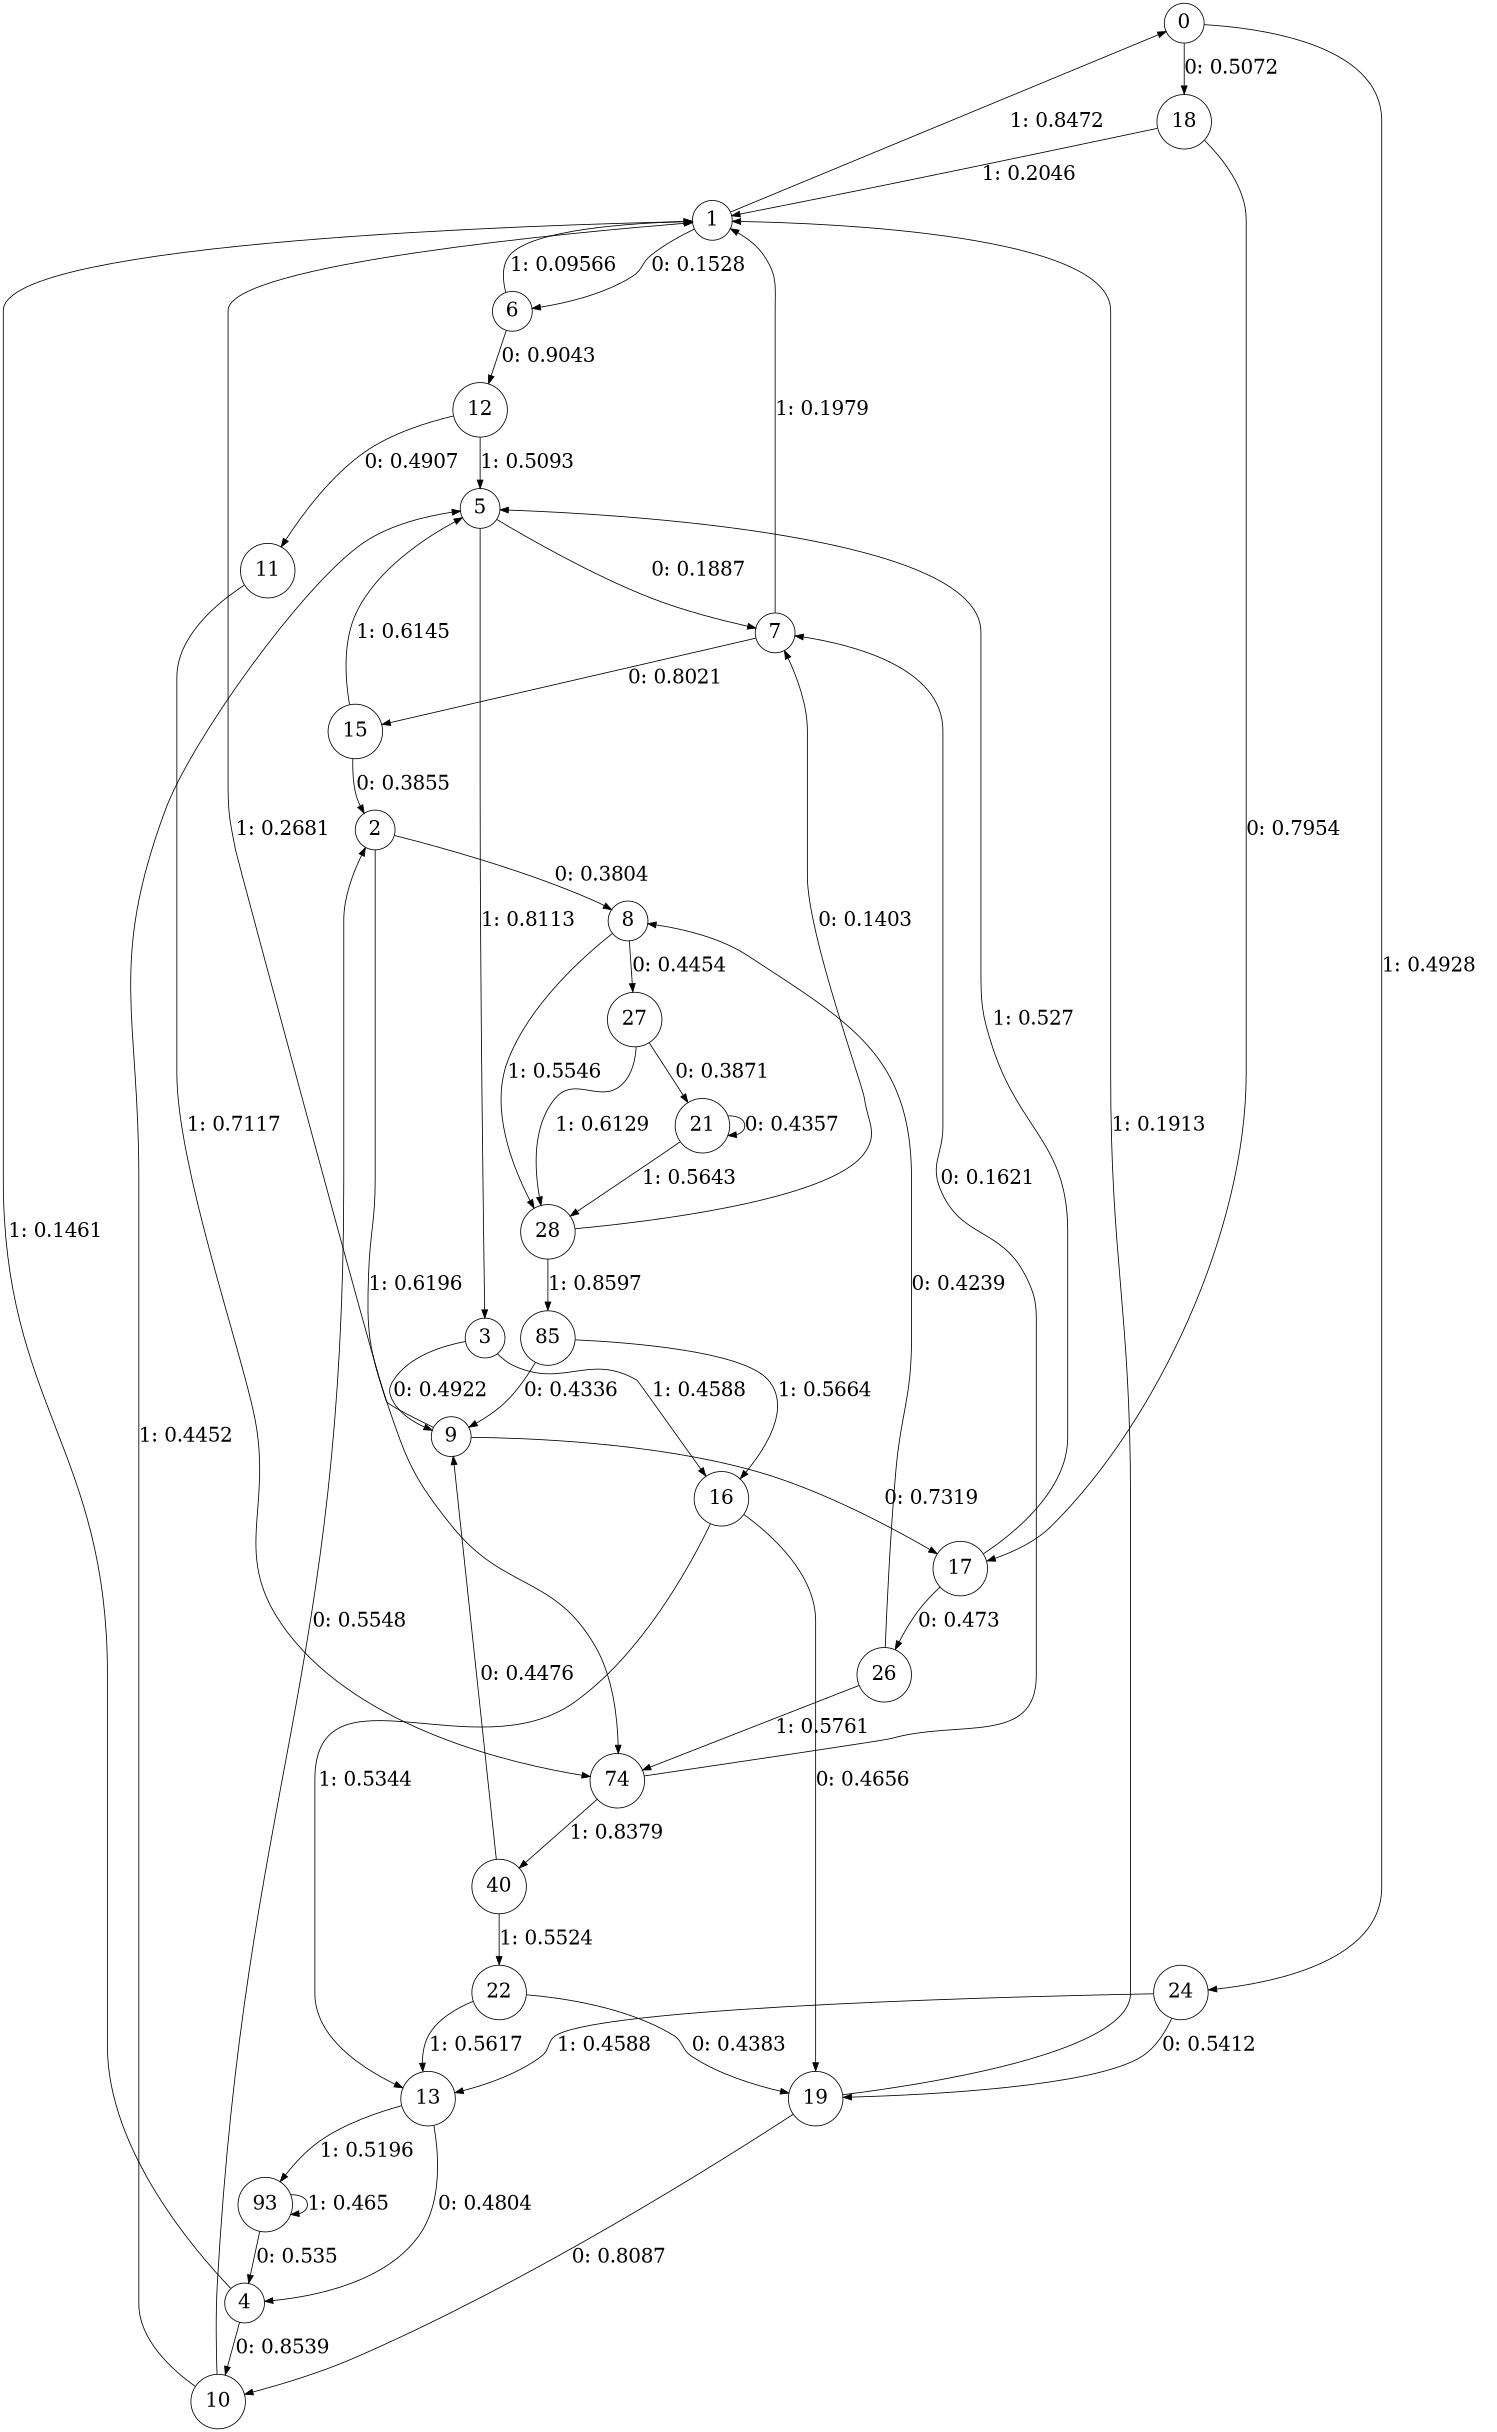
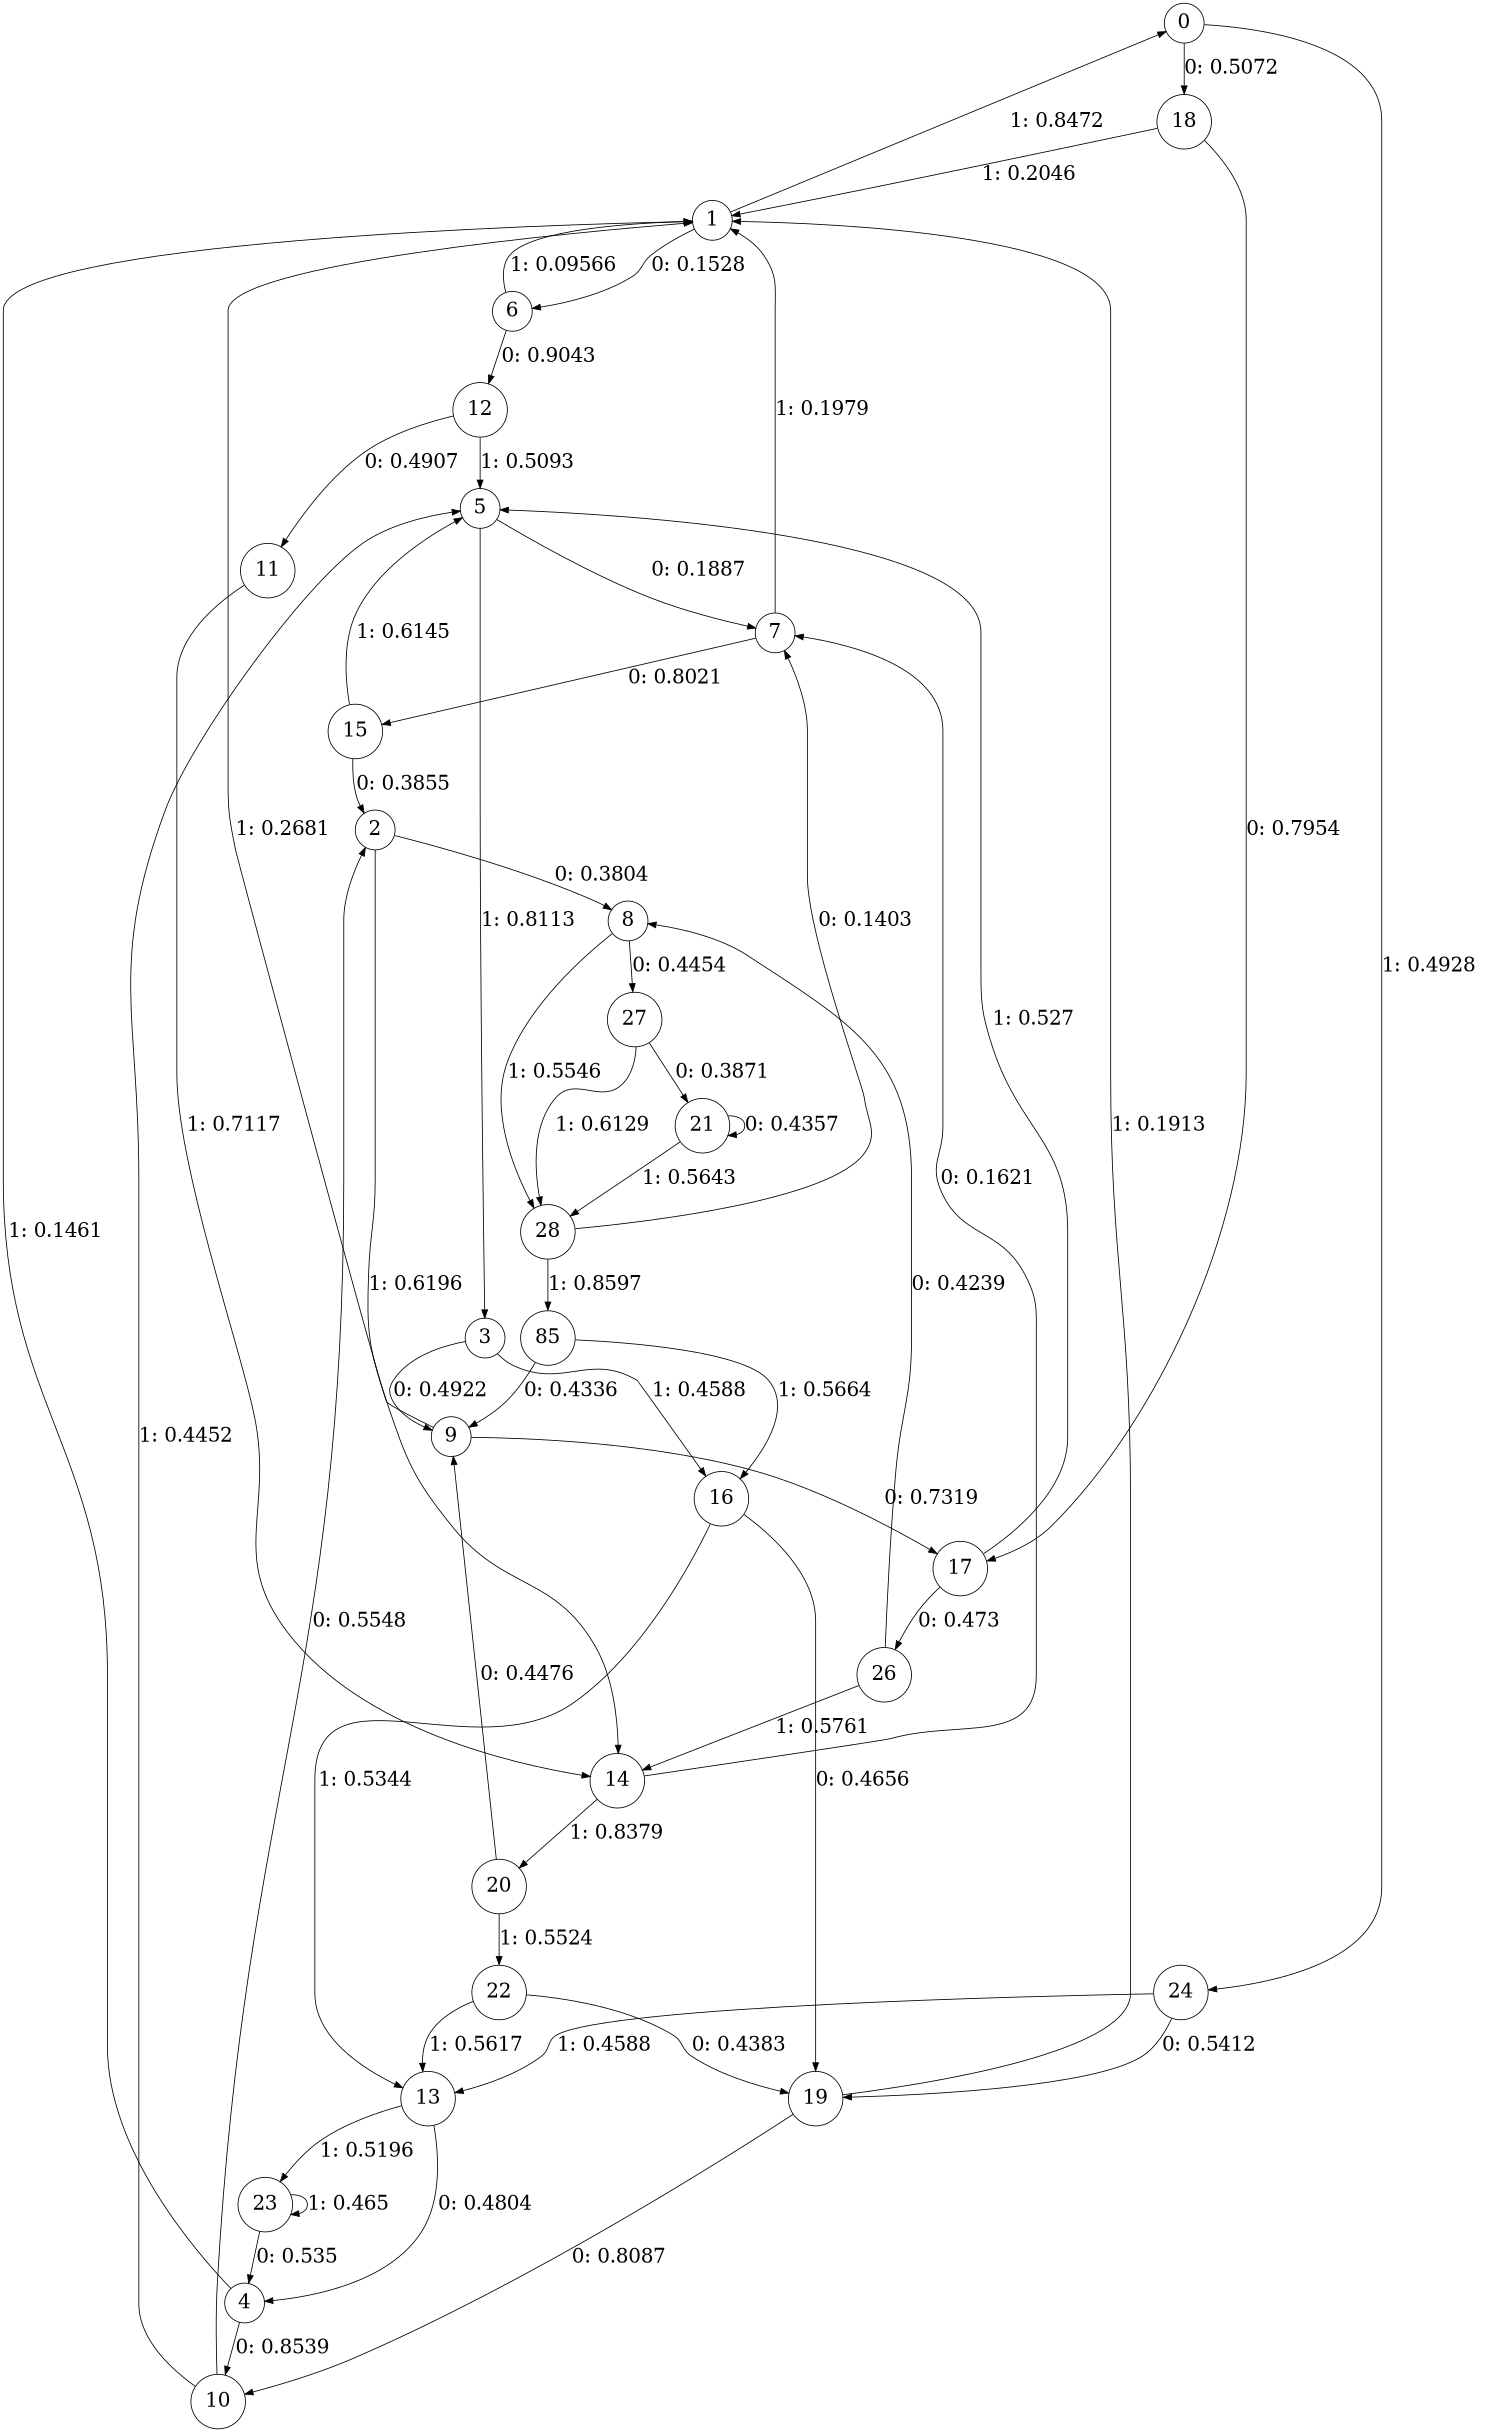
(617, 1781) -> (617, 1781)
(499, 1886) -> (499, 1886)
(265, 2205) -> (265, 2205)
